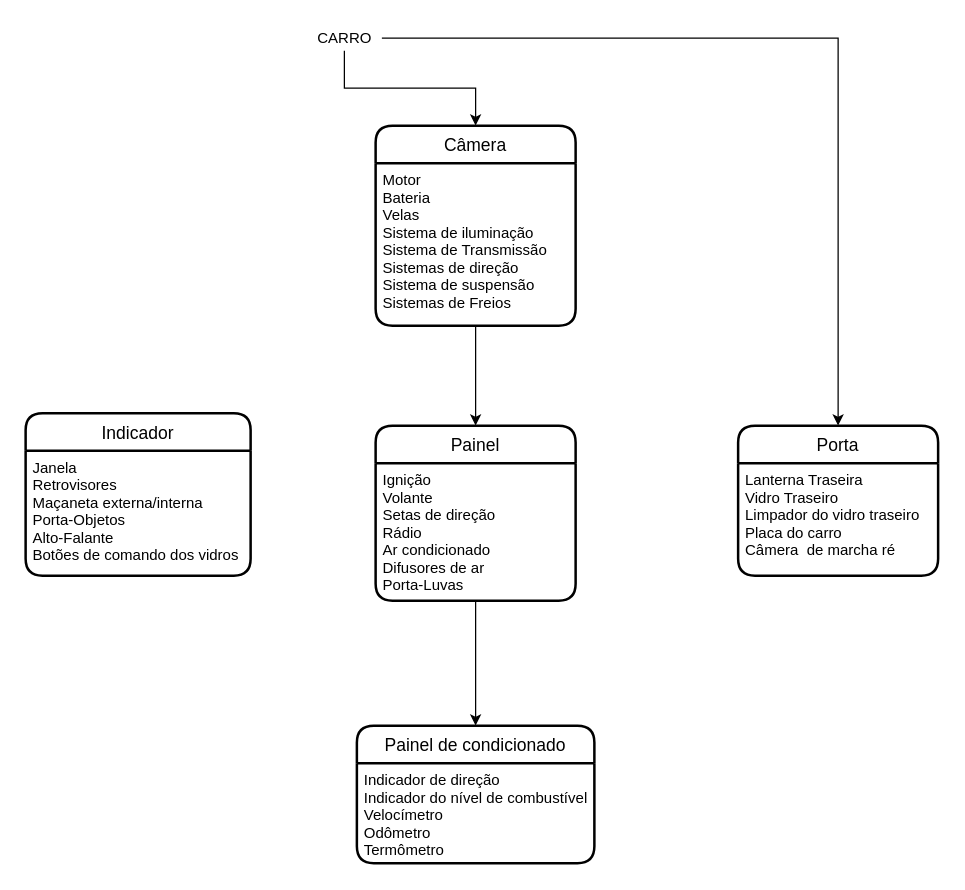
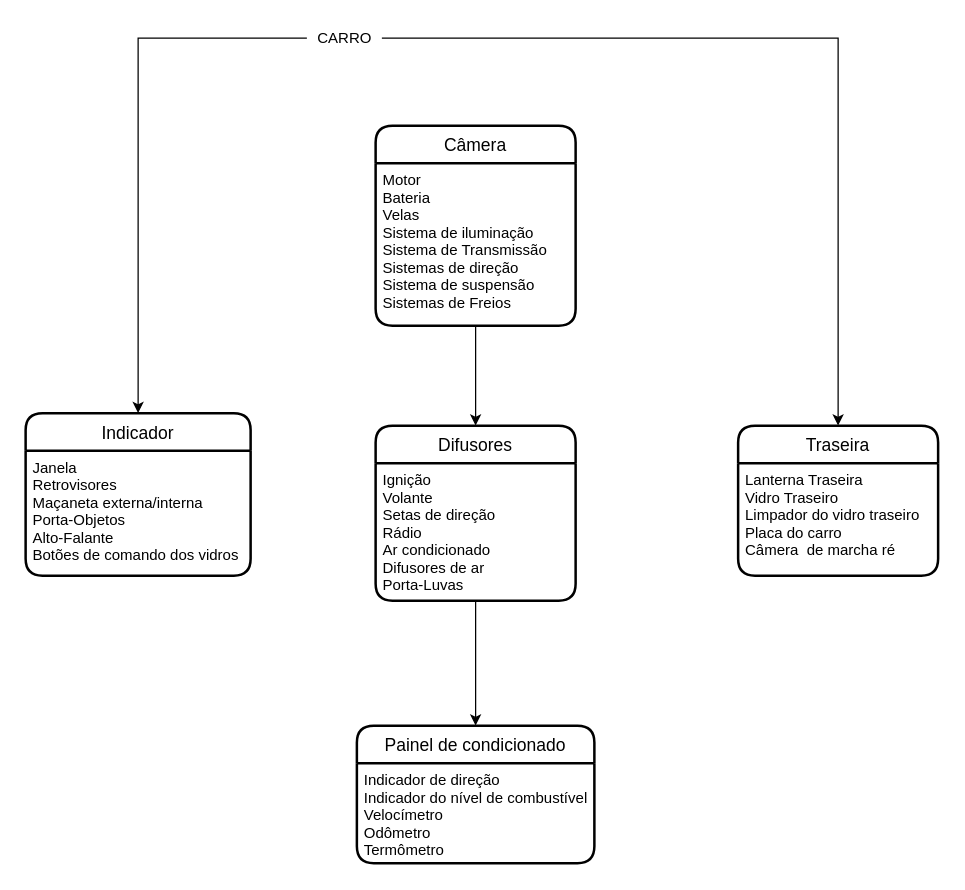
(405, 88) -> none
none -> (138, 137)
(475, 445) -> (475, 445)
(838, 445) -> (838, 445)
